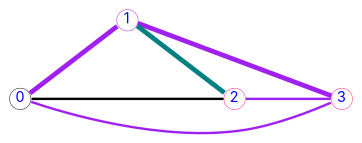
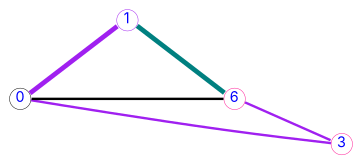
(235, 60) -> none
(235, 99) -> (235, 99)
